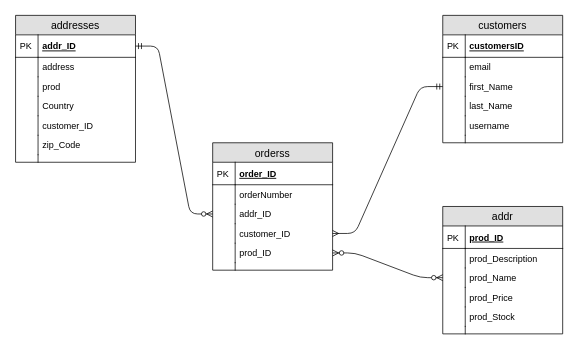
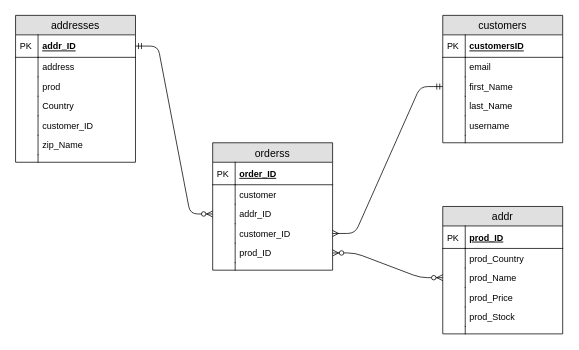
(61, 146) -> (61, 146)
(267, 195) -> (259, 195)
(507, 259) -> (500, 259)
